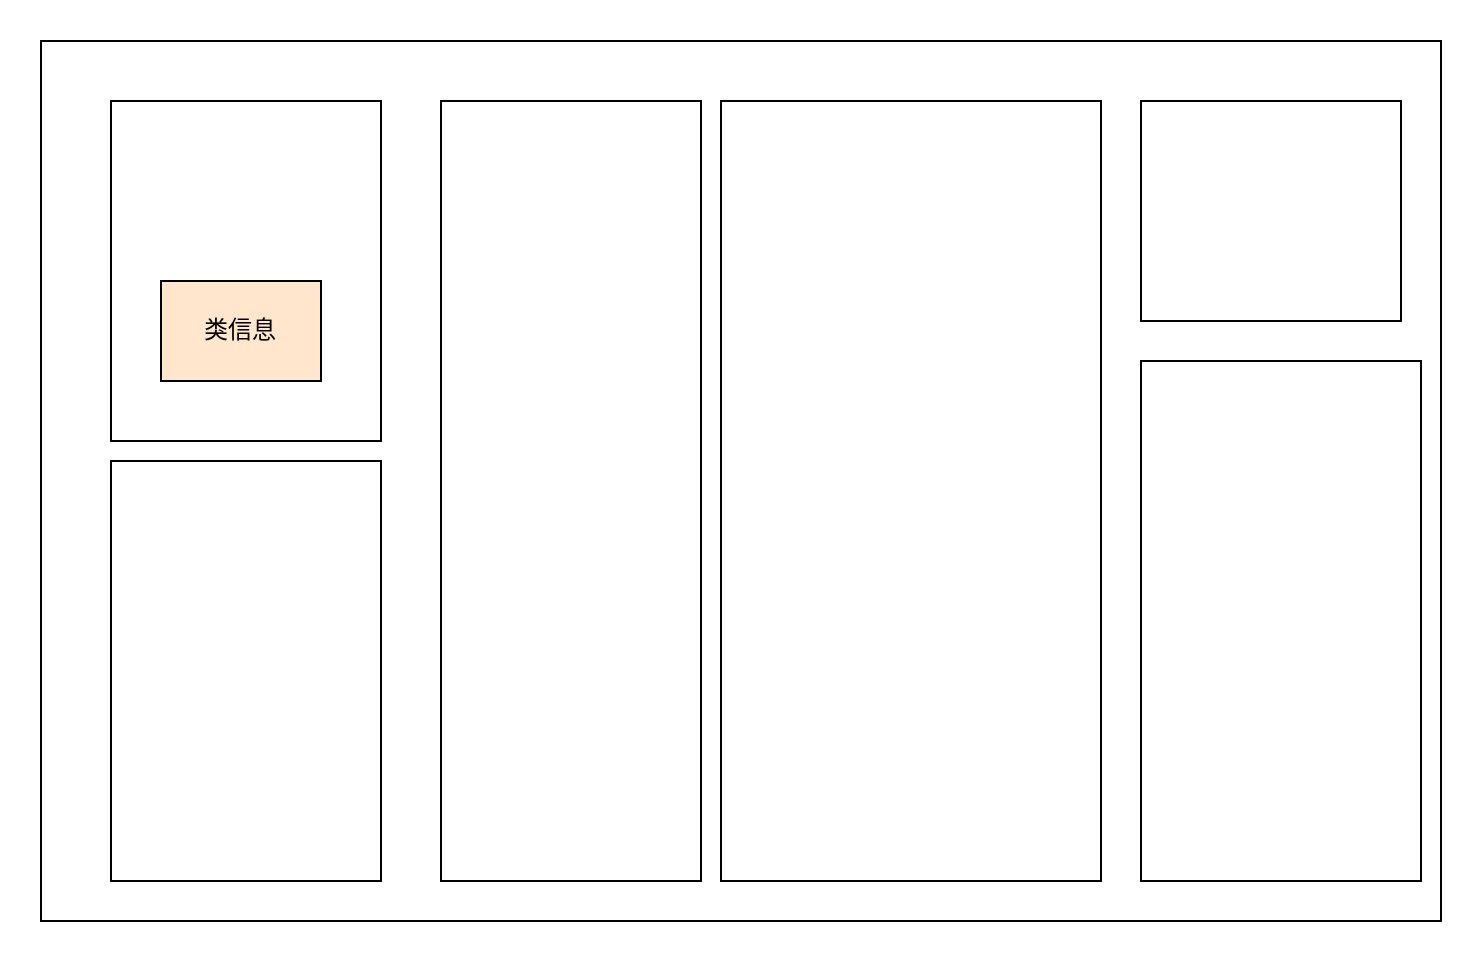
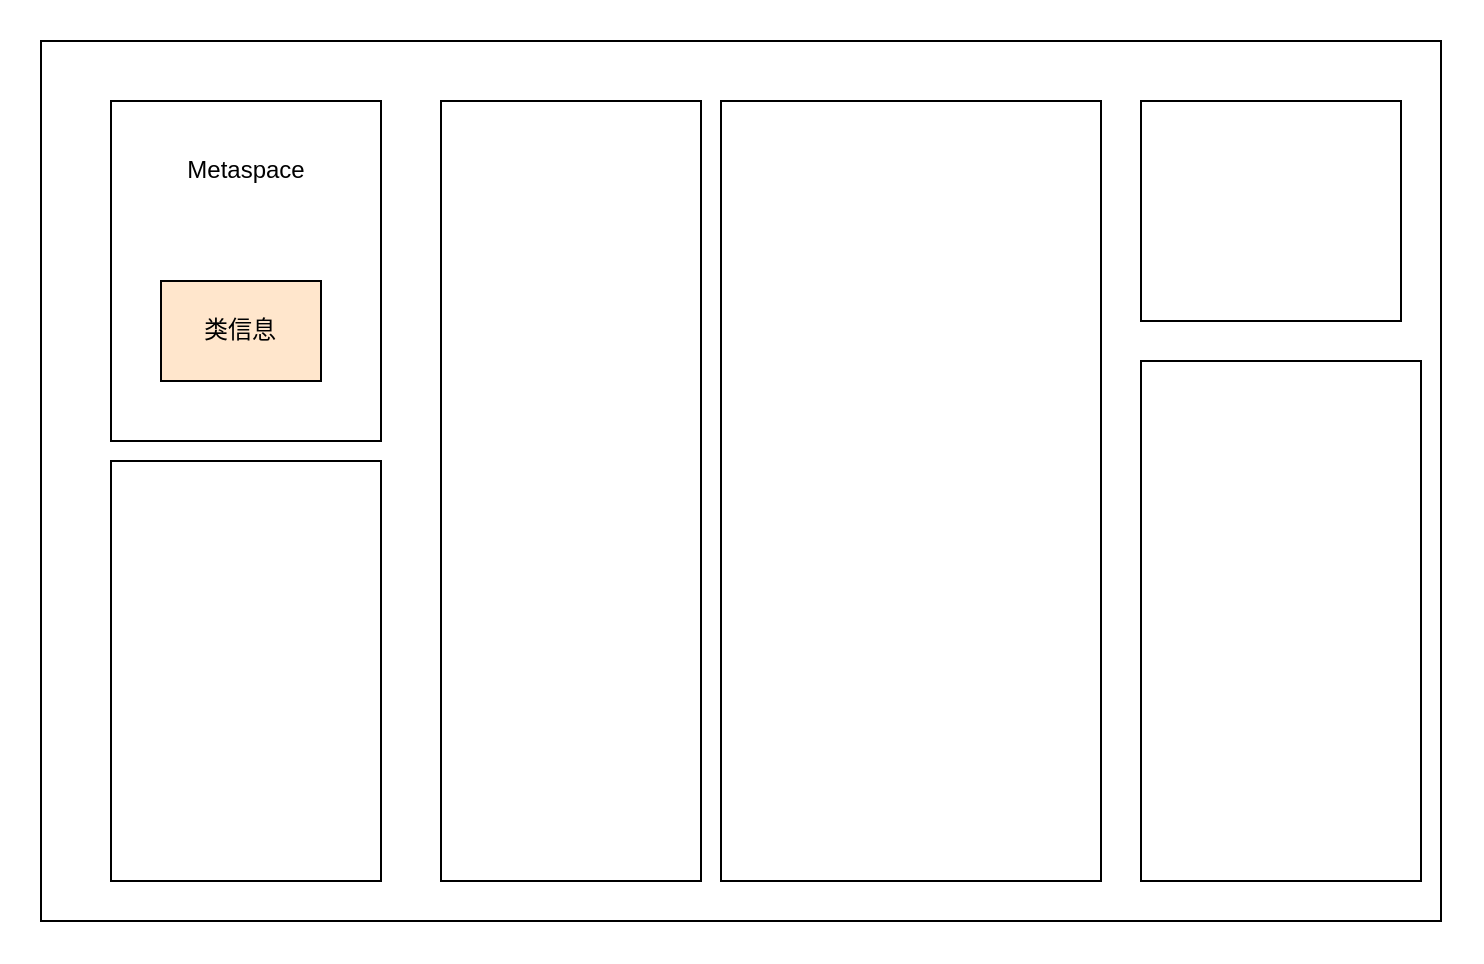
none -> (247, 171)
